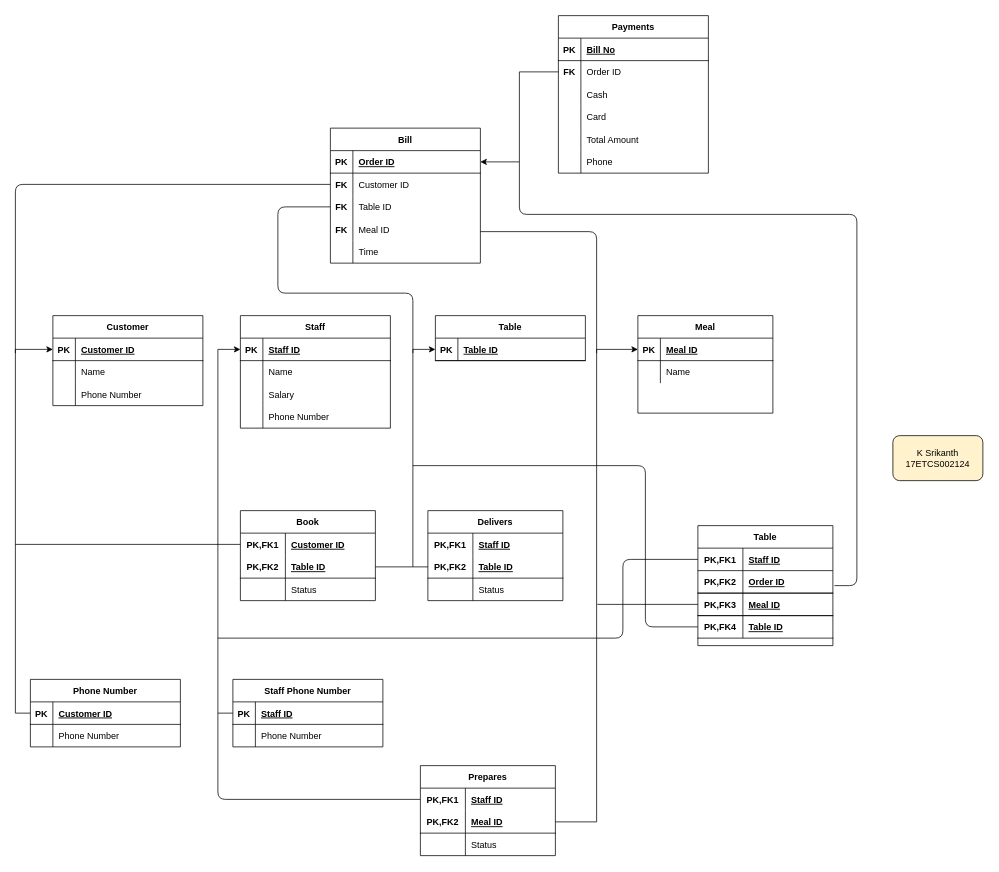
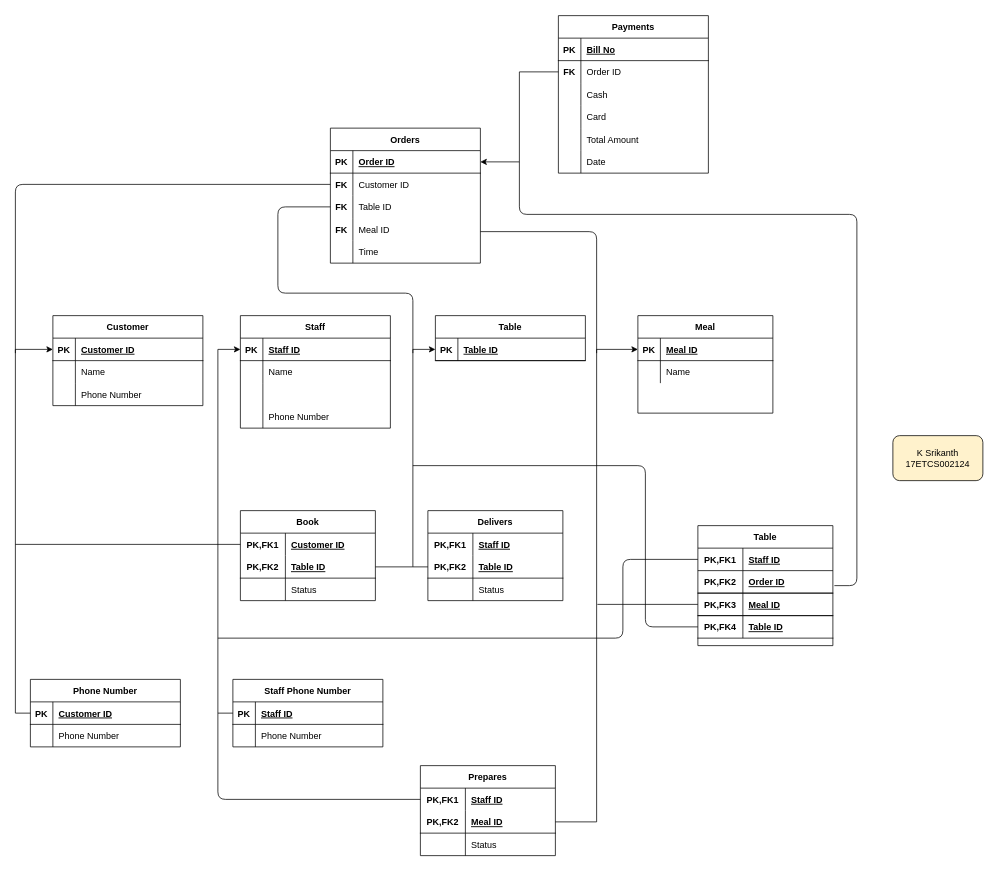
(405, 140) -> (405, 140)
(599, 162) -> (597, 162)
(327, 394) -> none
